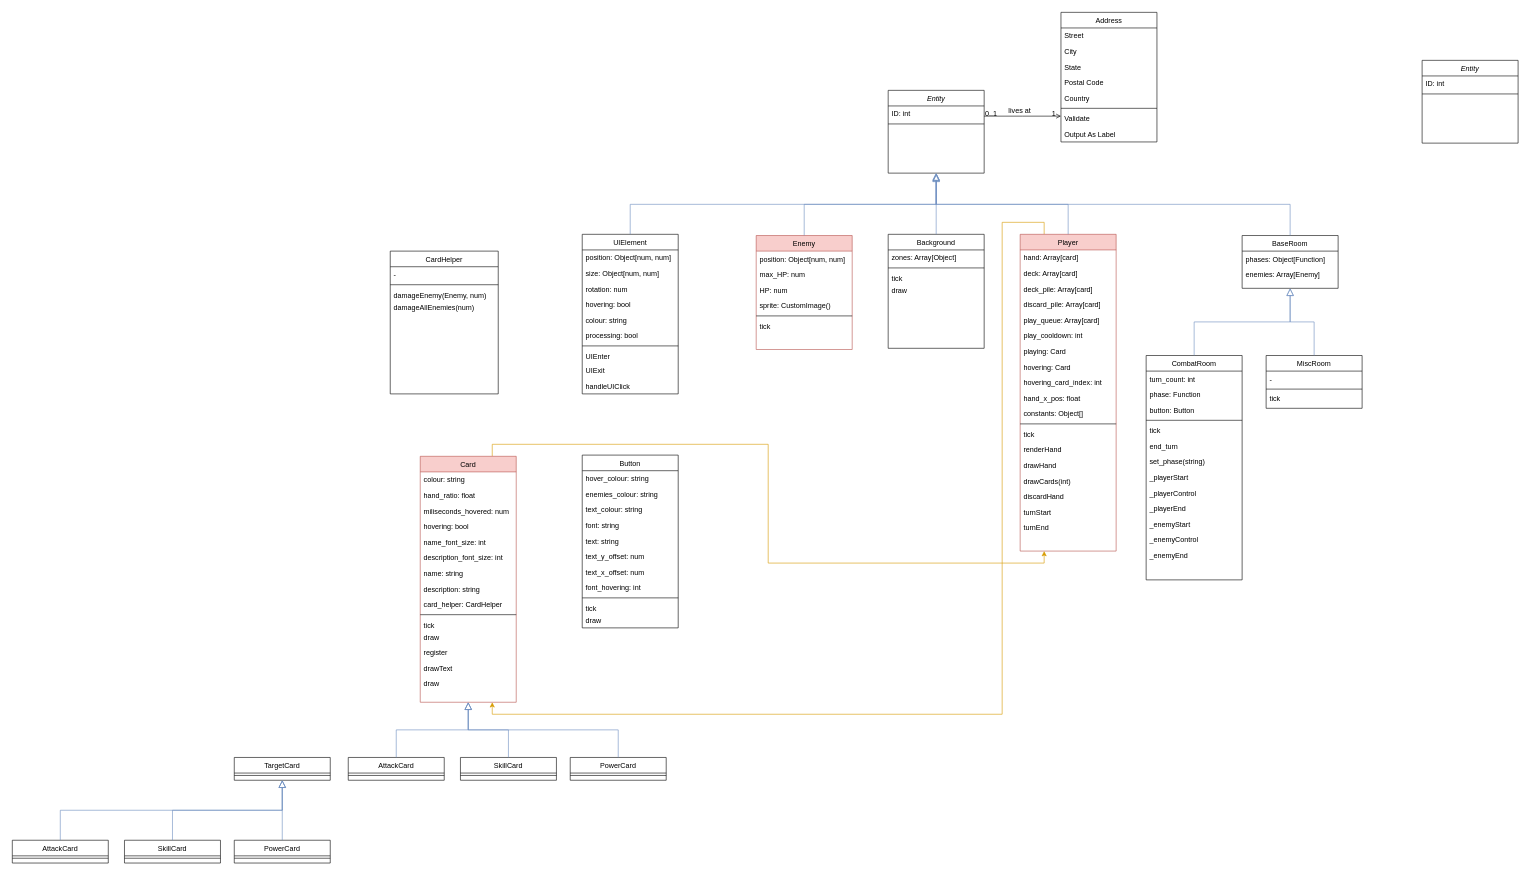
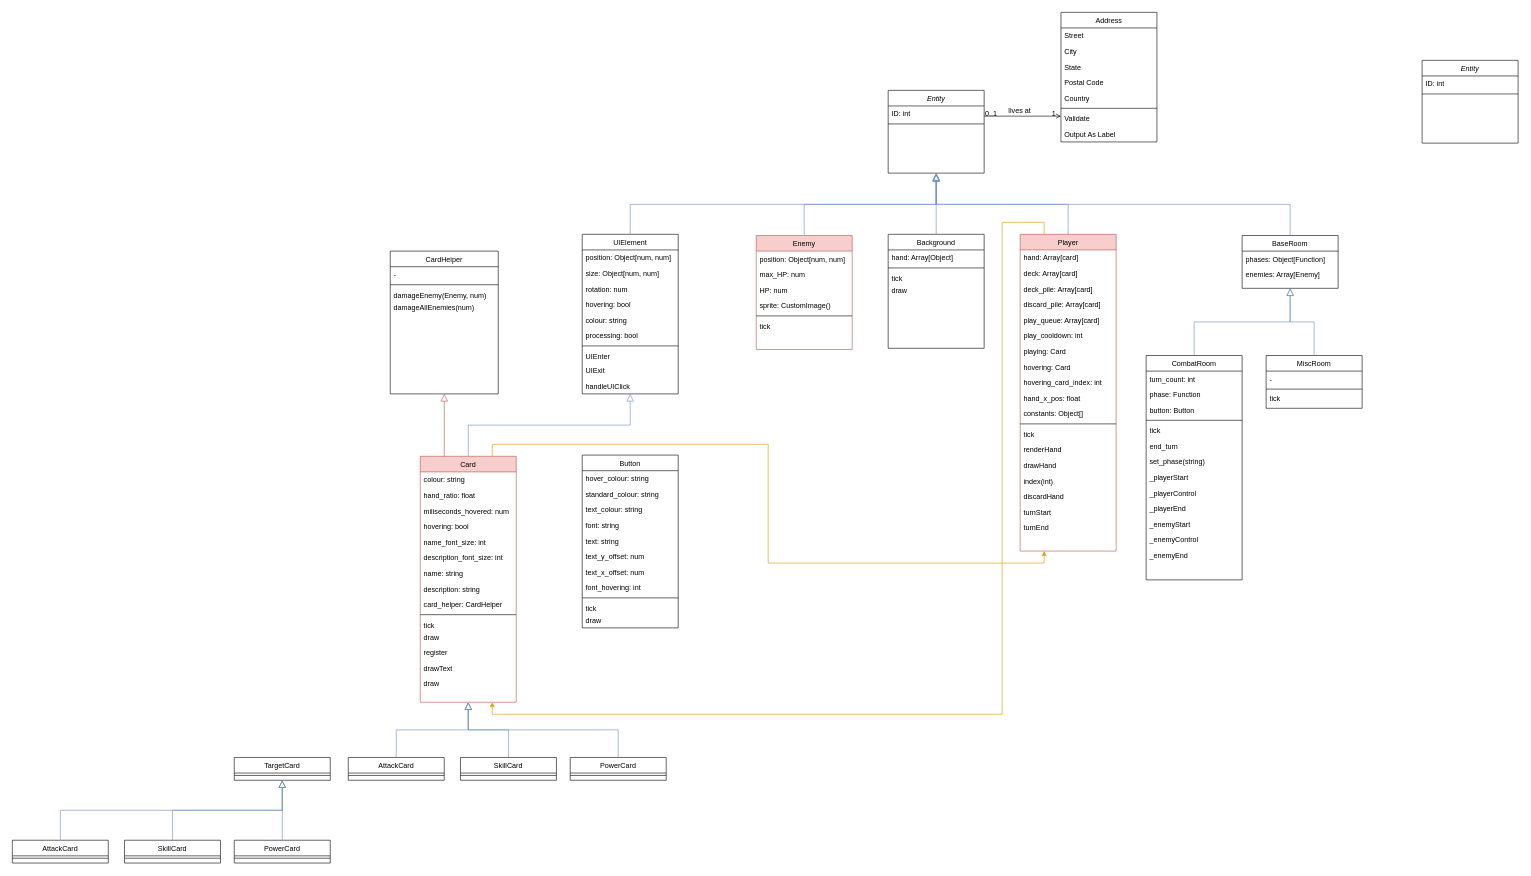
(930, 258) -> (928, 258)
none -> (545, 425)
none -> (444, 429)
(1051, 481) -> (1042, 481)
(625, 494) -> (628, 494)
